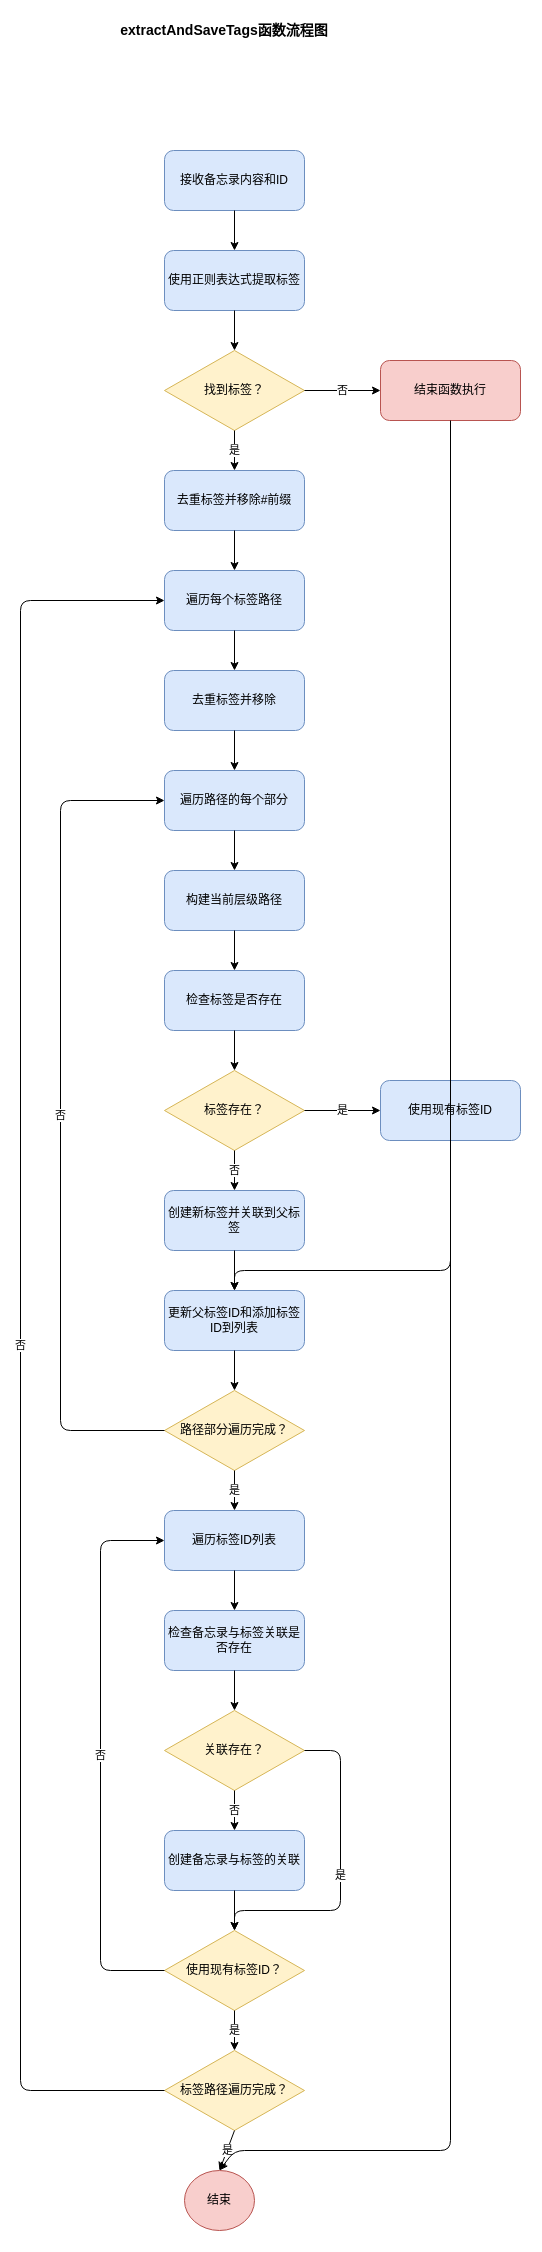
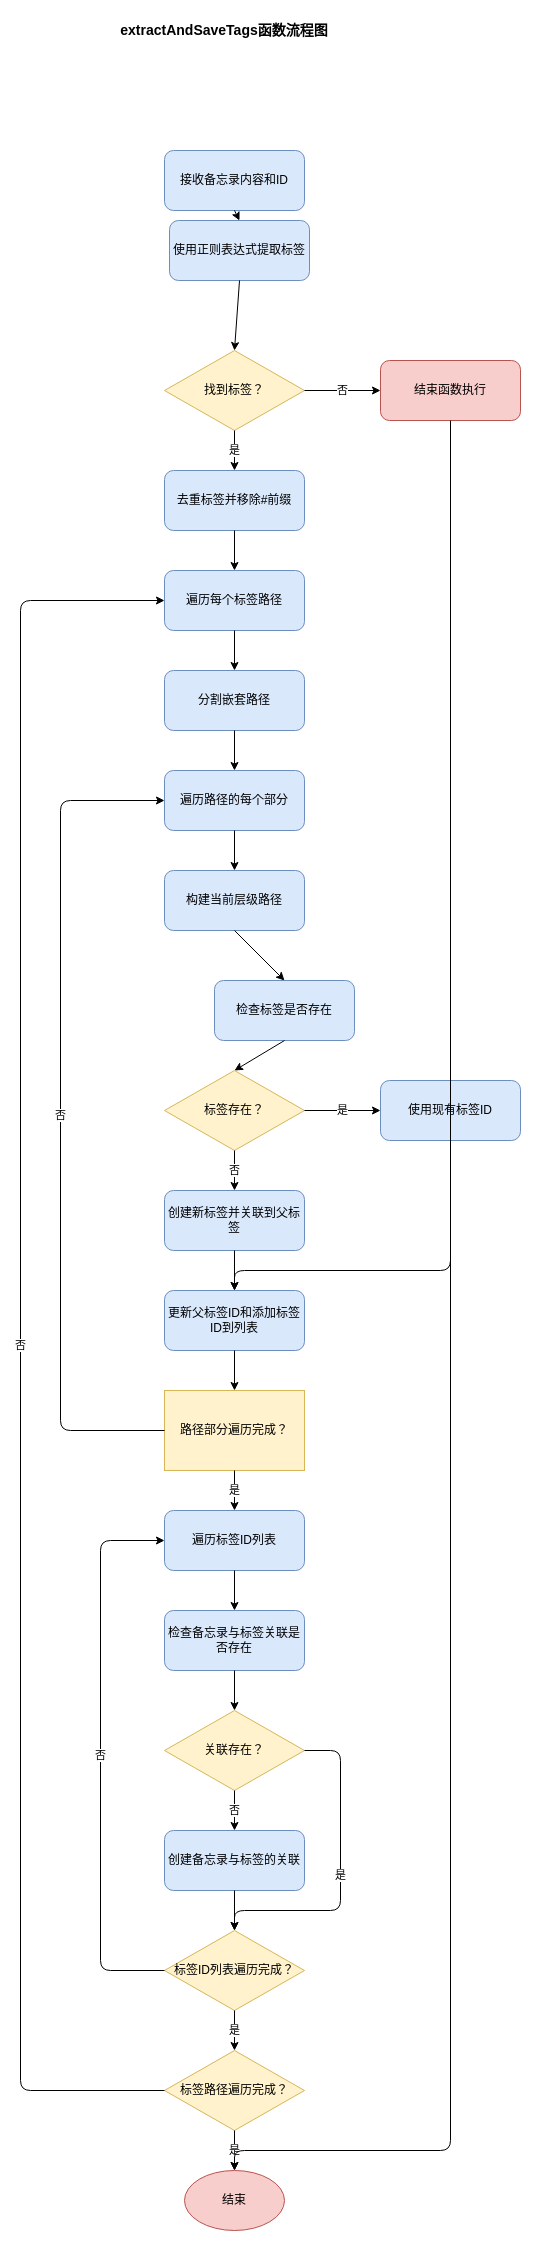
(235, 281) -> (240, 251)
(235, 701) -> (235, 701)
(235, 1001) -> (285, 1011)
(235, 1431) -> (235, 1431)
(235, 1971) -> (235, 1971)
(220, 2201) -> (235, 2201)
